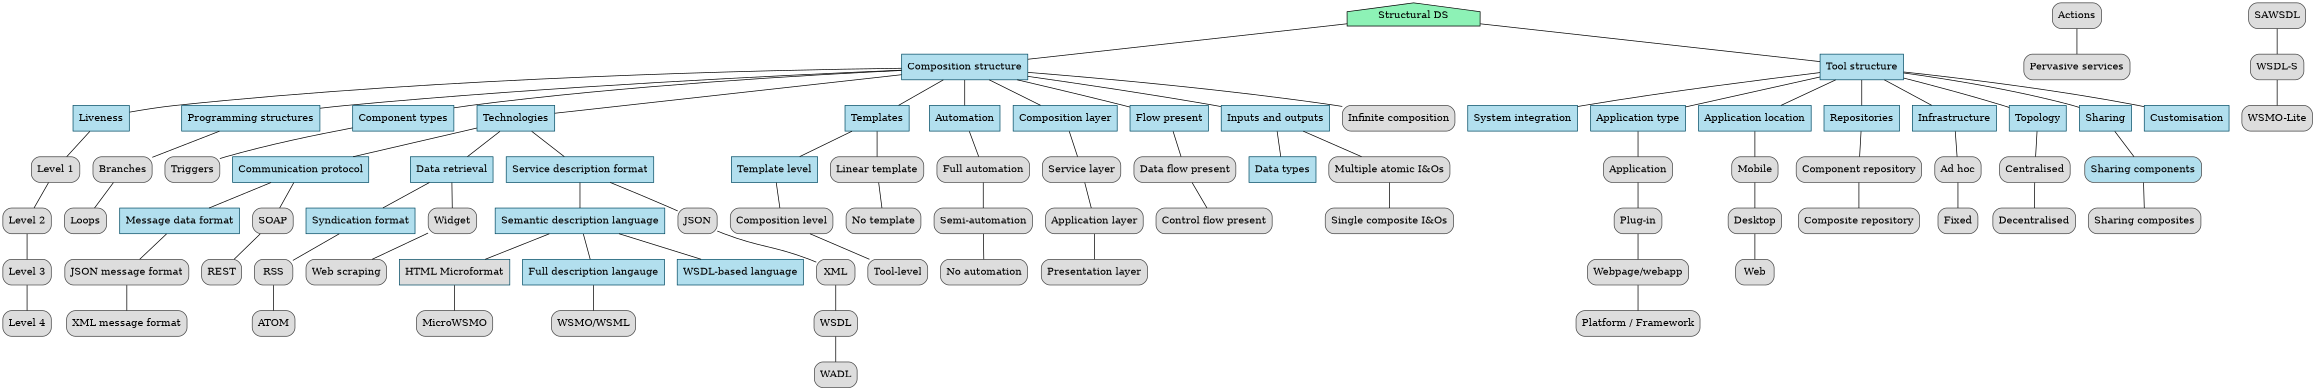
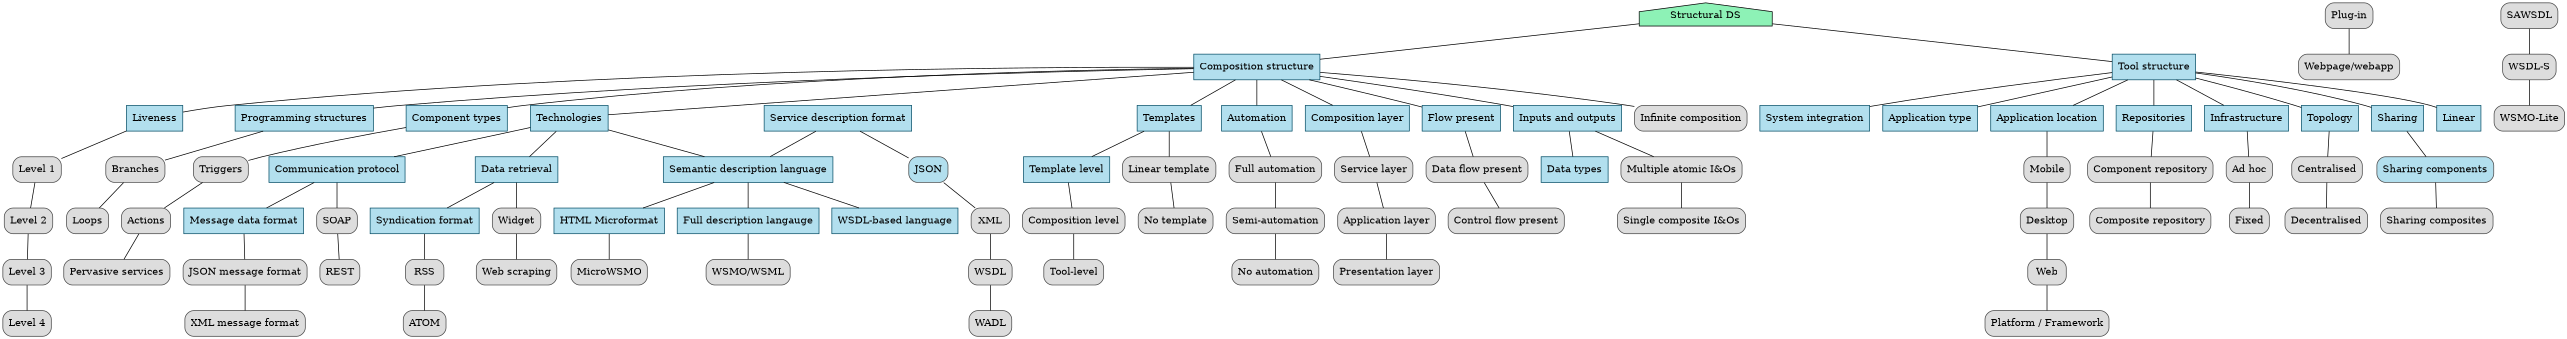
(2187, 118) -> (2459, 118)
(548, 144) -> (656, 143)
(1638, 170) -> none
none -> (184, 195)
(698, 221) -> (928, 170)
(455, 272) -> (609, 221)
(1638, 298) -> (2047, 298)
